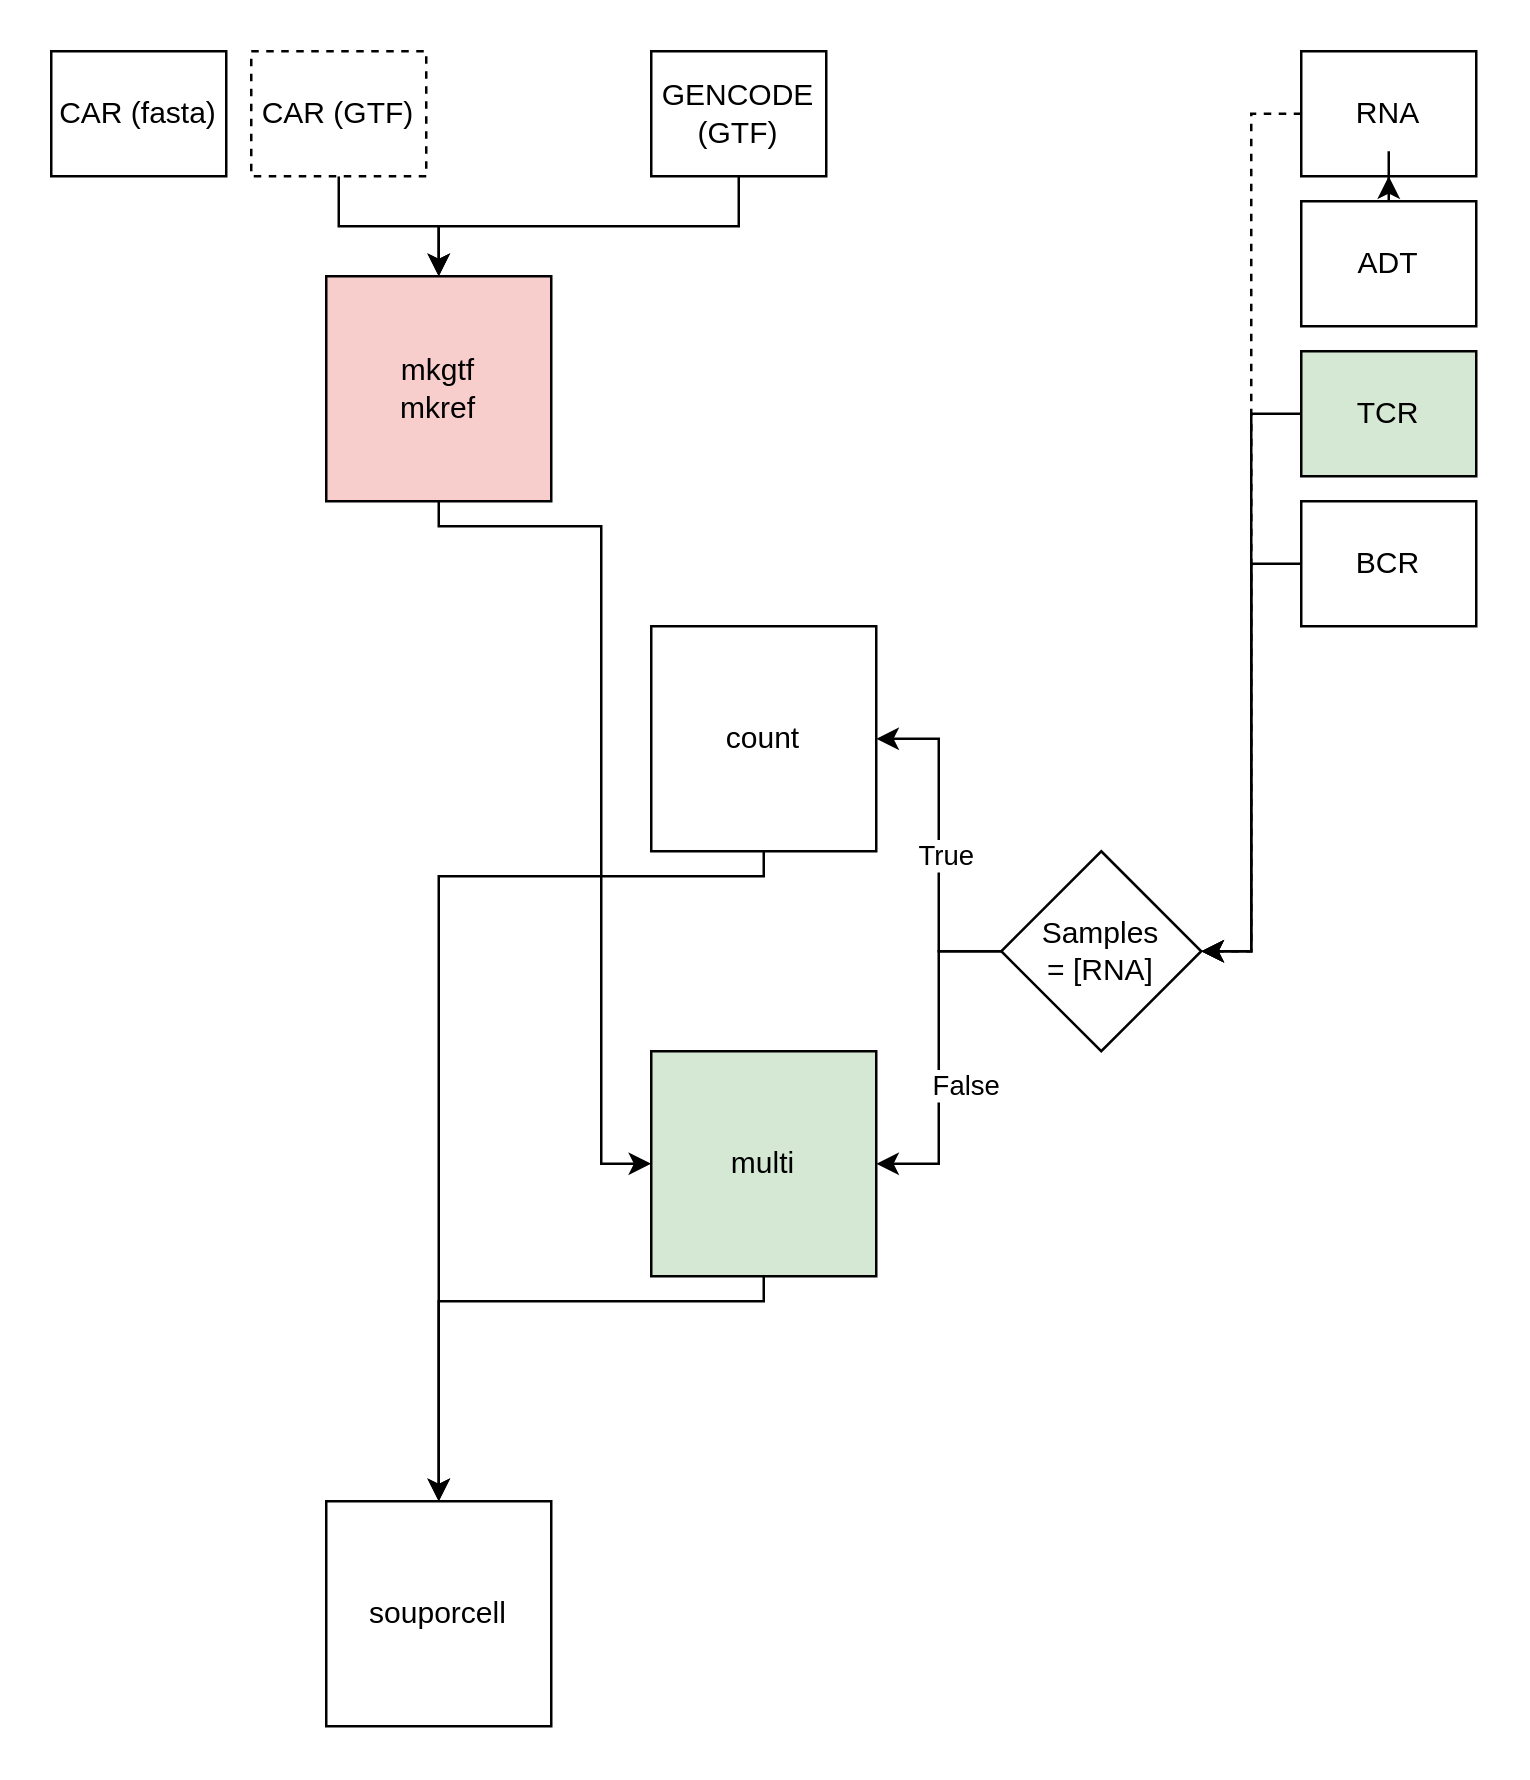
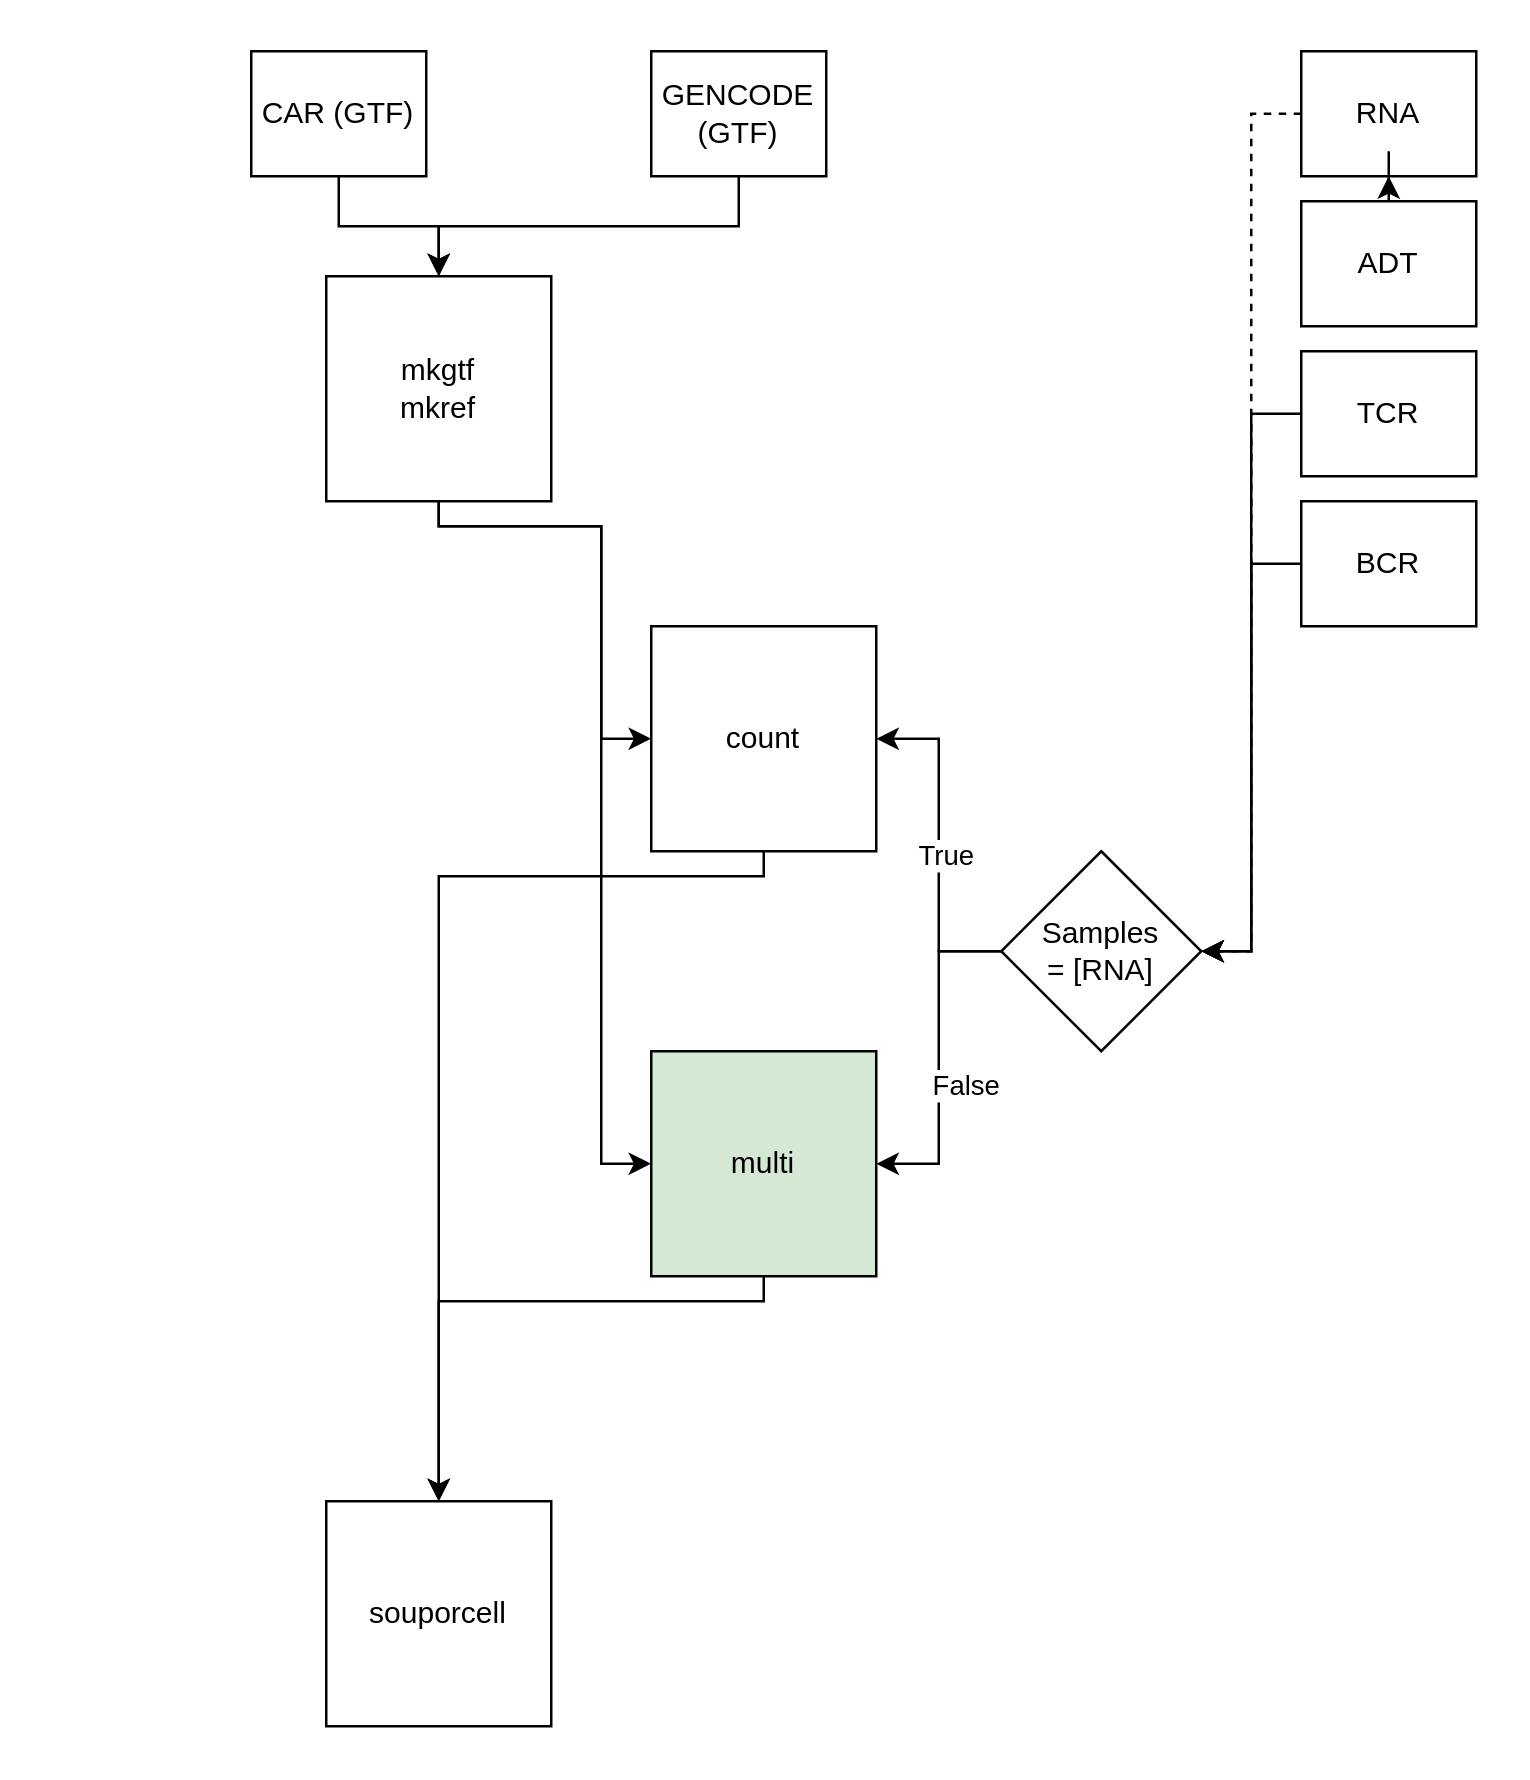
(139, 114) -> none
(339, 114) -> (339, 114)
(439, 389) -> (439, 389)
(1389, 414) -> (1389, 414)
none -> (620, 739)
